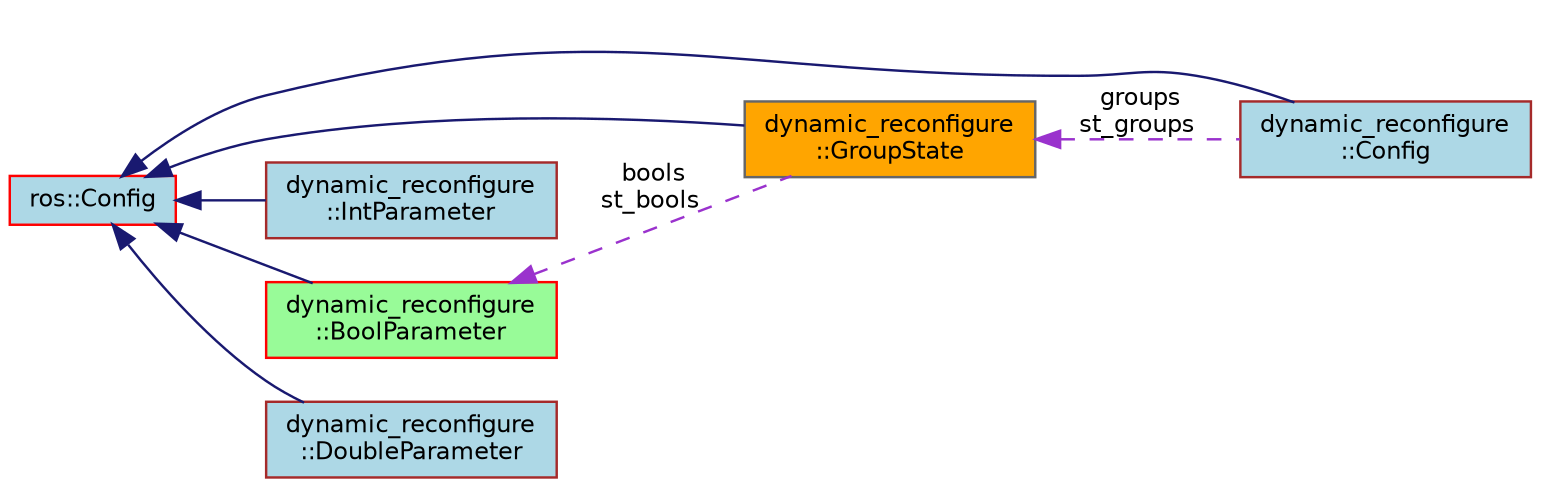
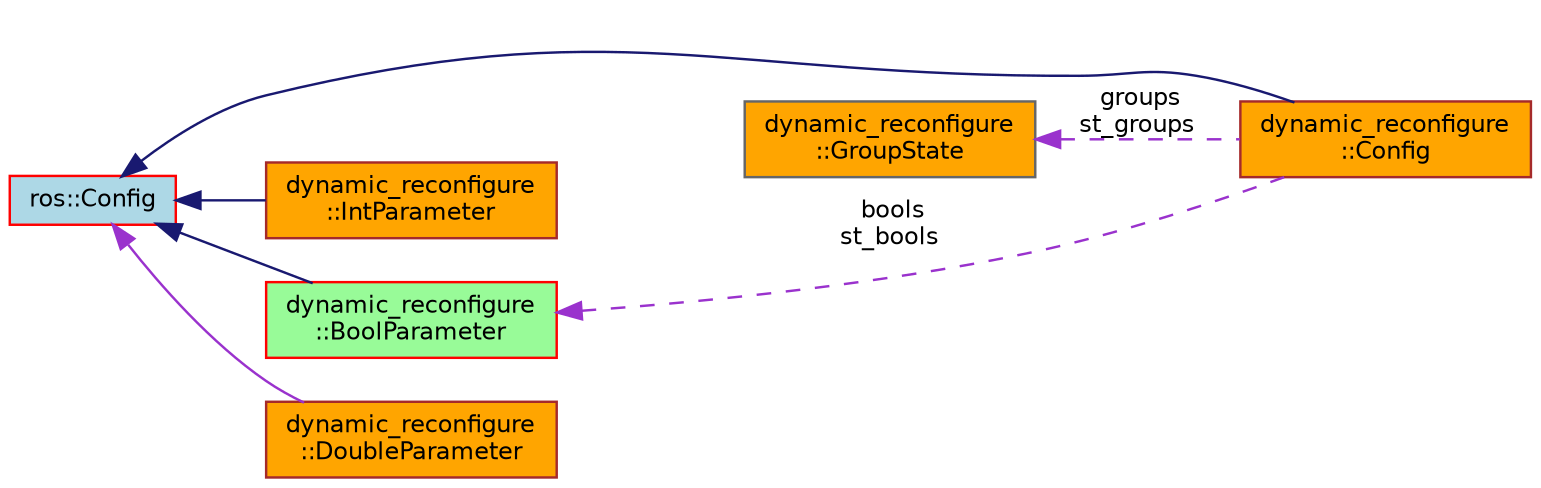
(455, 120) -> none
(1386, 139) -> (1386, 139)
(411, 200) -> (411, 200)
(663, 225) -> (940, 270)
(208, 333) -> (208, 333)
(411, 440) -> (411, 440)
